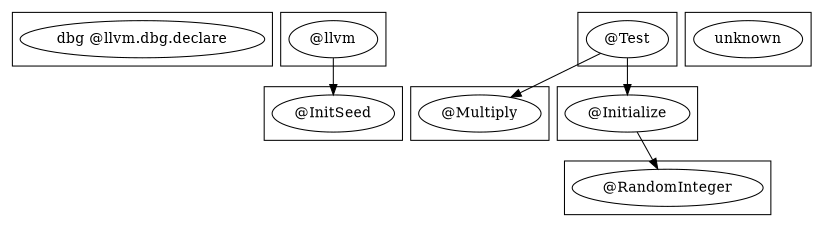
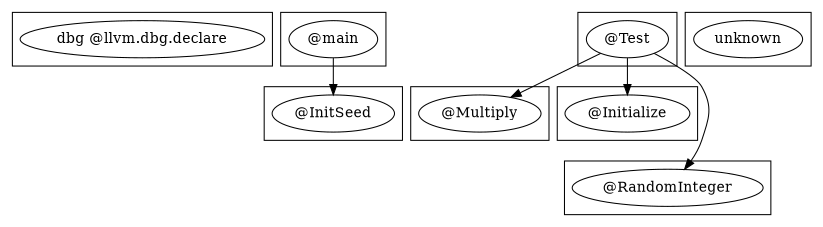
(333, 39) -> (333, 39)
(645, 147) -> (706, 96)
